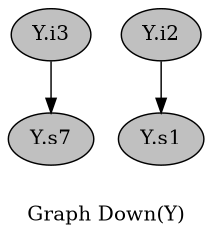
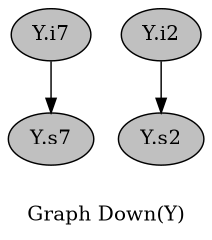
(51, 35) -> (51, 35)
(161, 139) -> (161, 139)
